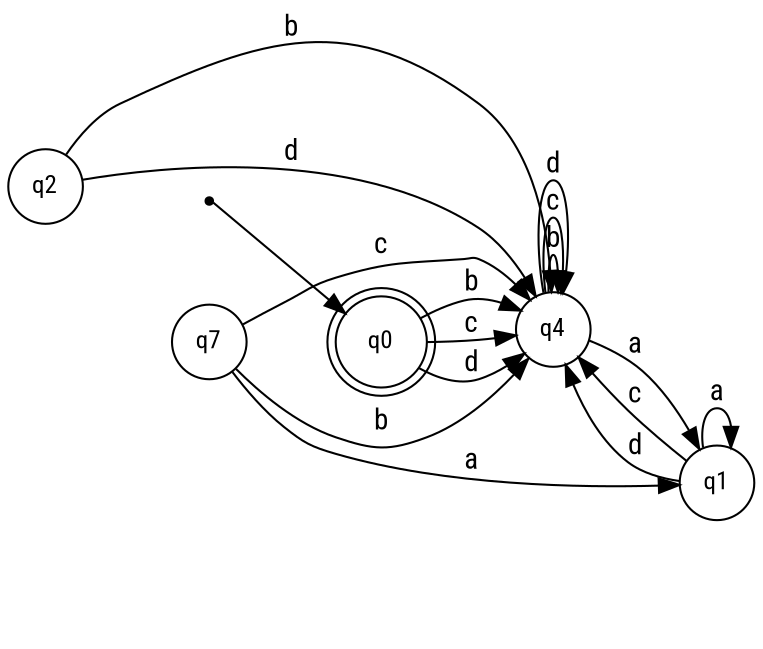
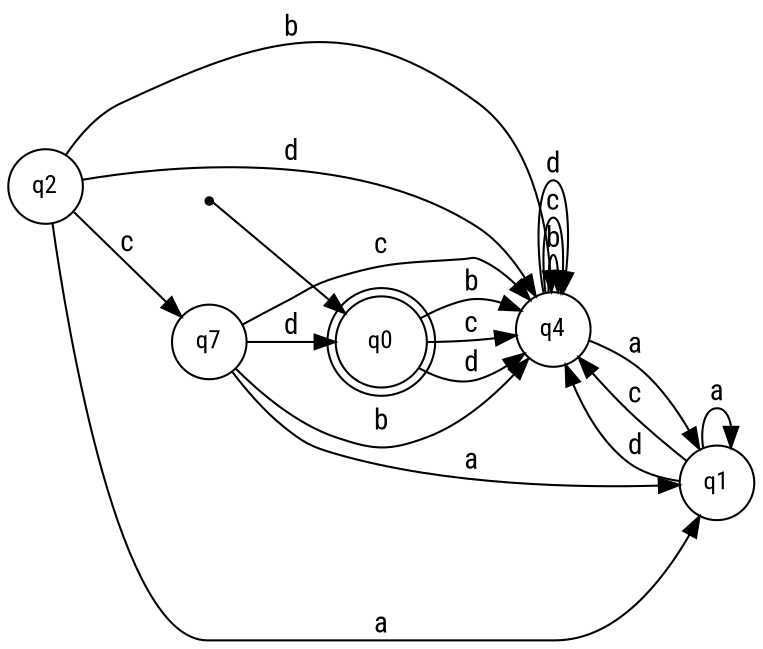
none -> (120, 257)
none -> (281, 342)
none -> (240, 640)
